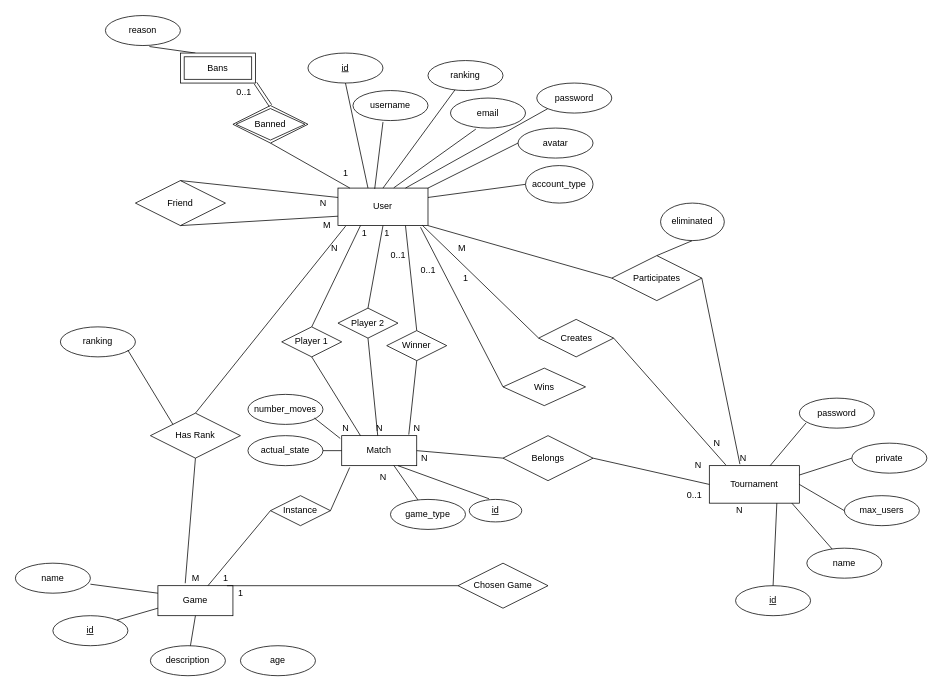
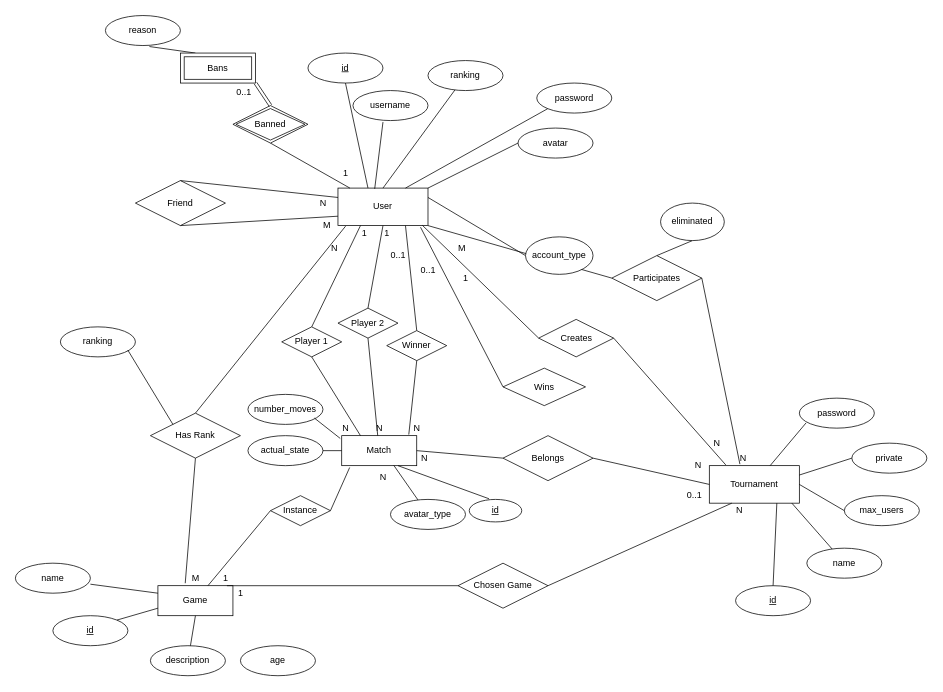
(488, 113) -> none
(435, 158) -> none
(559, 184) -> (559, 255)
(428, 514) -> (428, 514)
none -> (639, 544)
